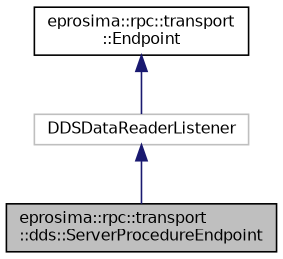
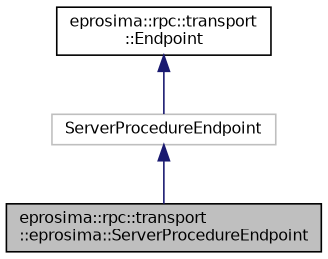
(141, 129) -> (164, 129)
(141, 228) -> (164, 228)
